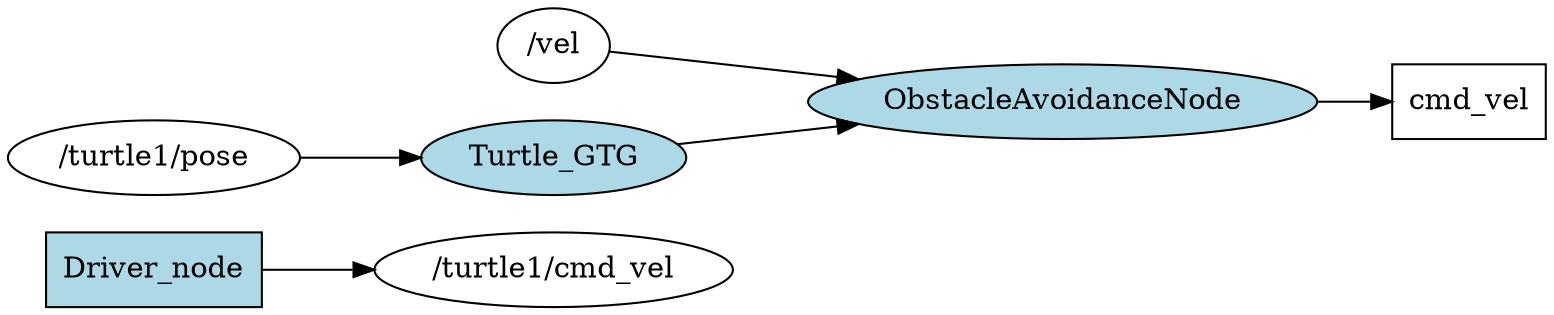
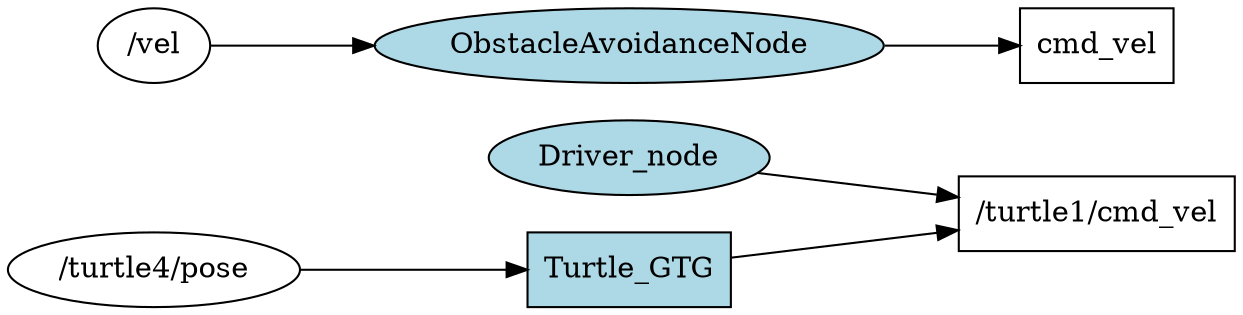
(757, 135) -> (834, 245)
(154, 158) -> (154, 270)
(554, 158) -> (629, 270)
(154, 270) -> (629, 158)
(554, 270) -> (1097, 214)
